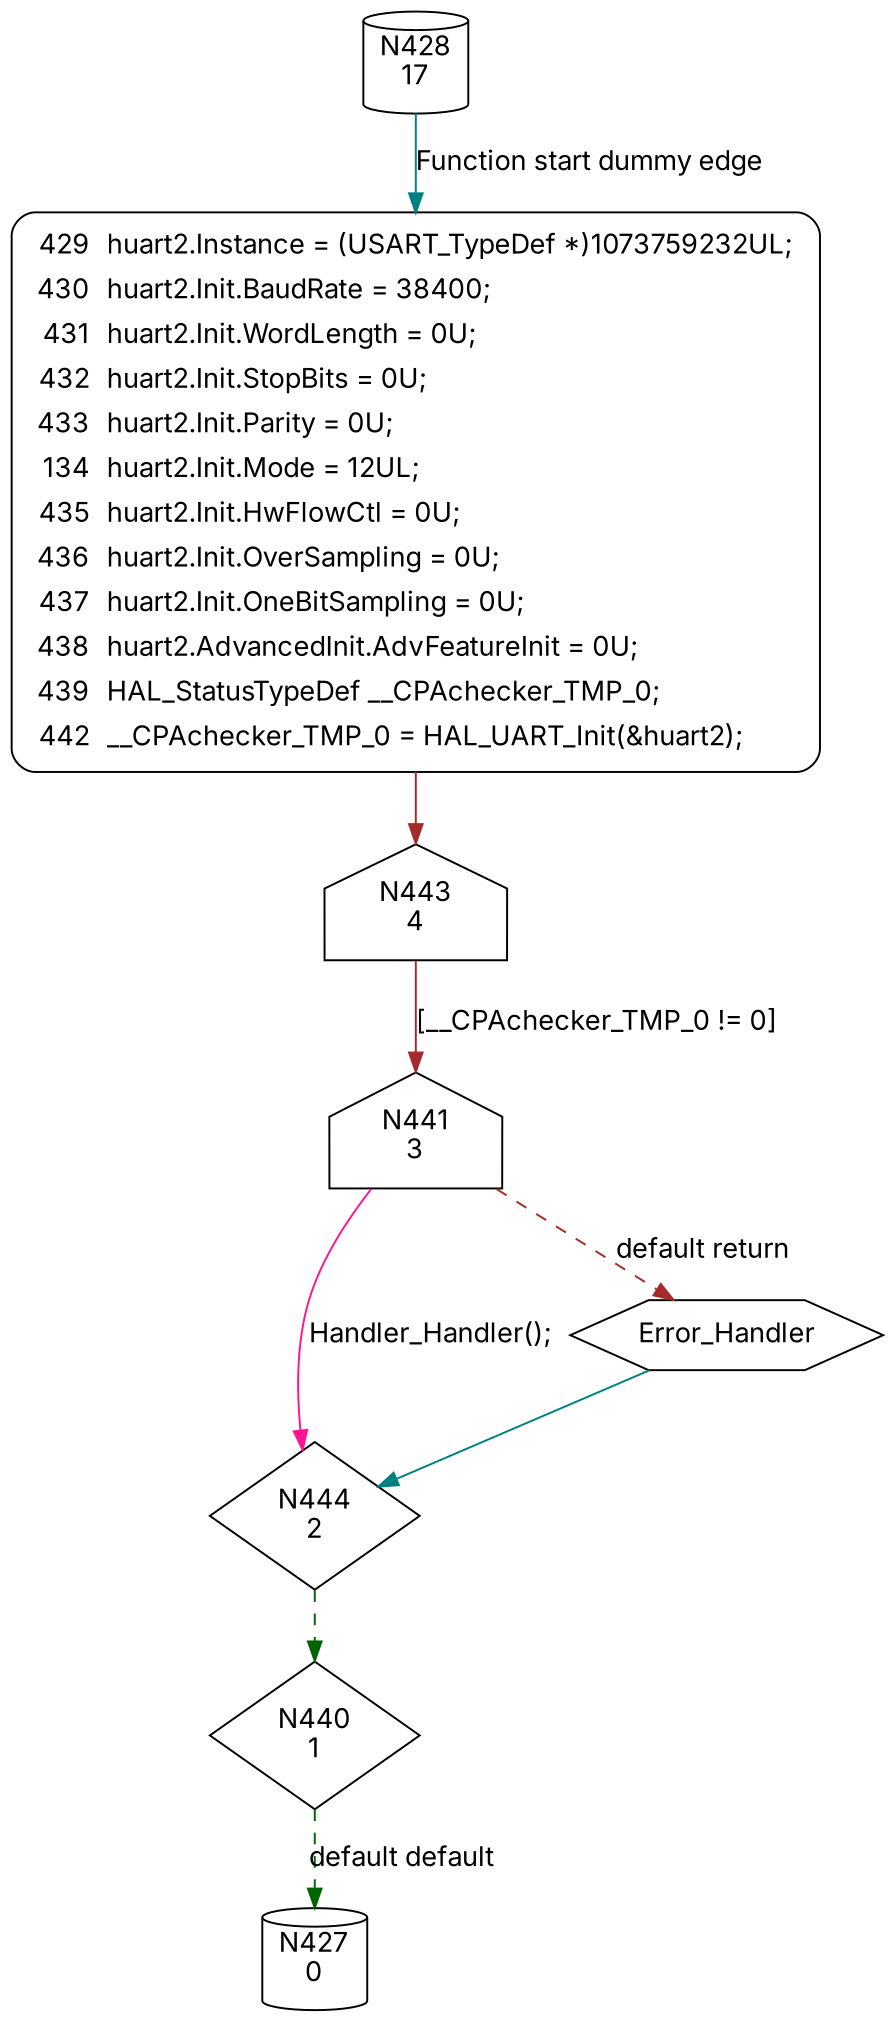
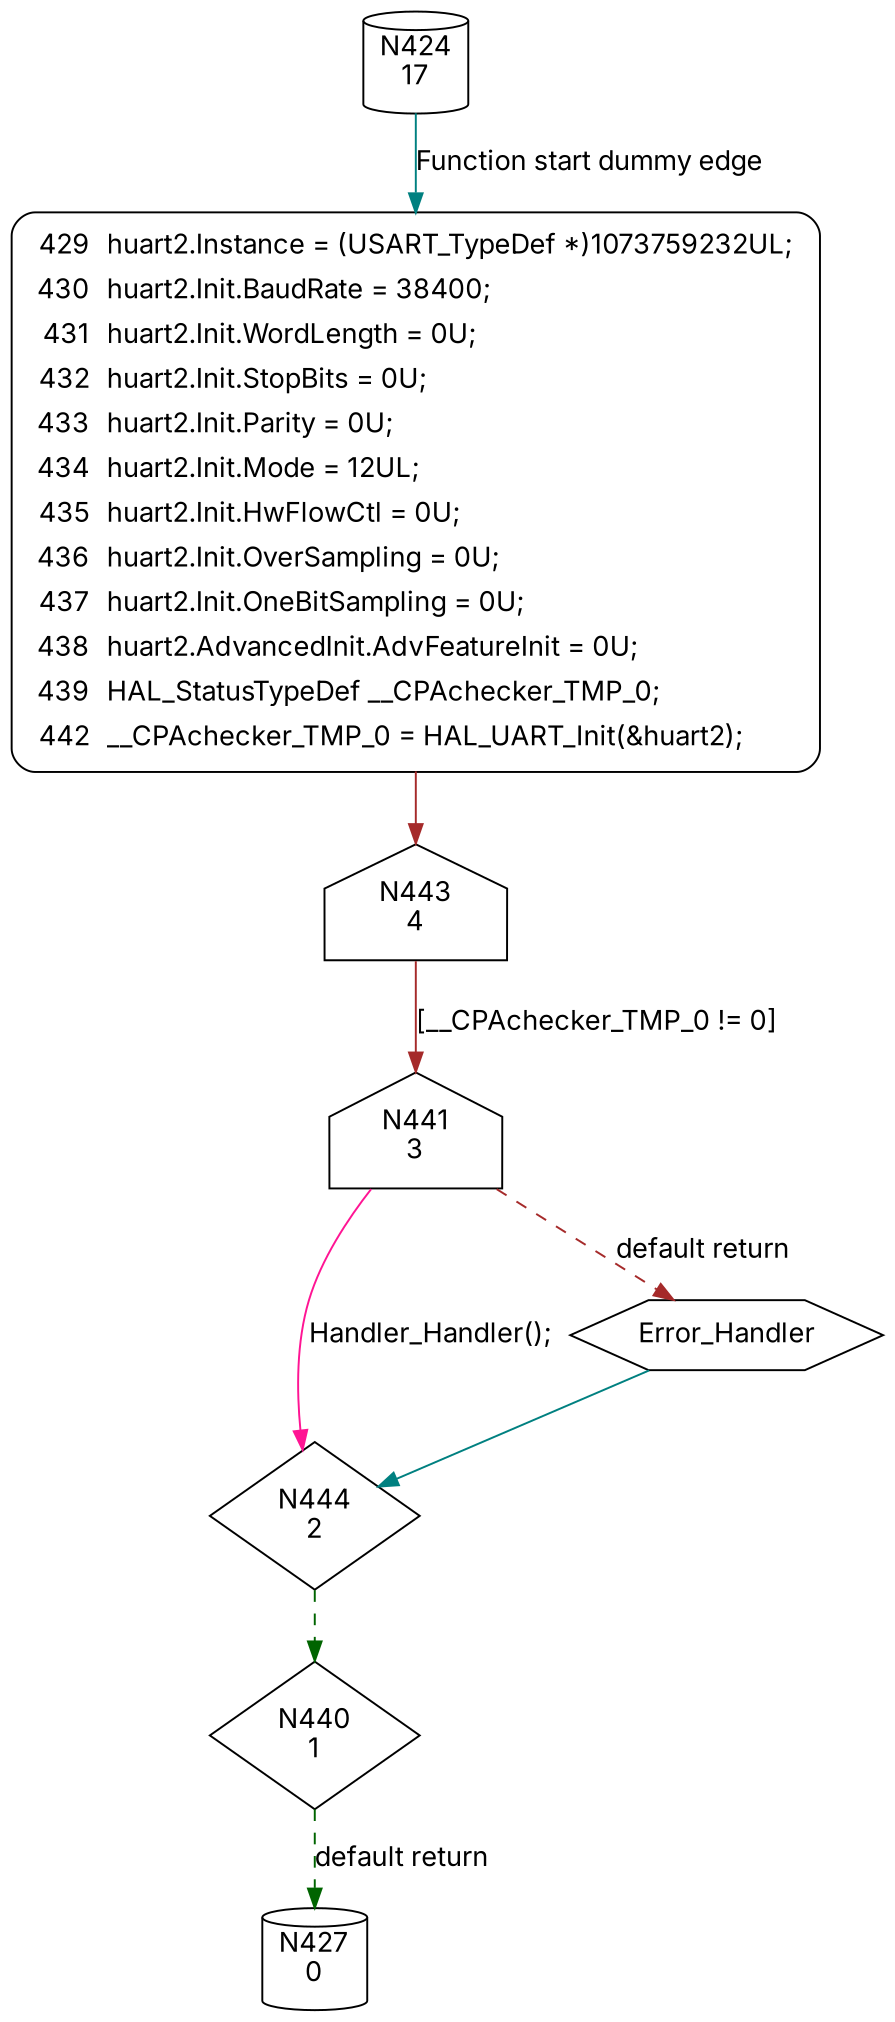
(416, 63) -> (416, 63)
(67, 469) -> (64, 469)
(402, 1859) -> (402, 1859)
